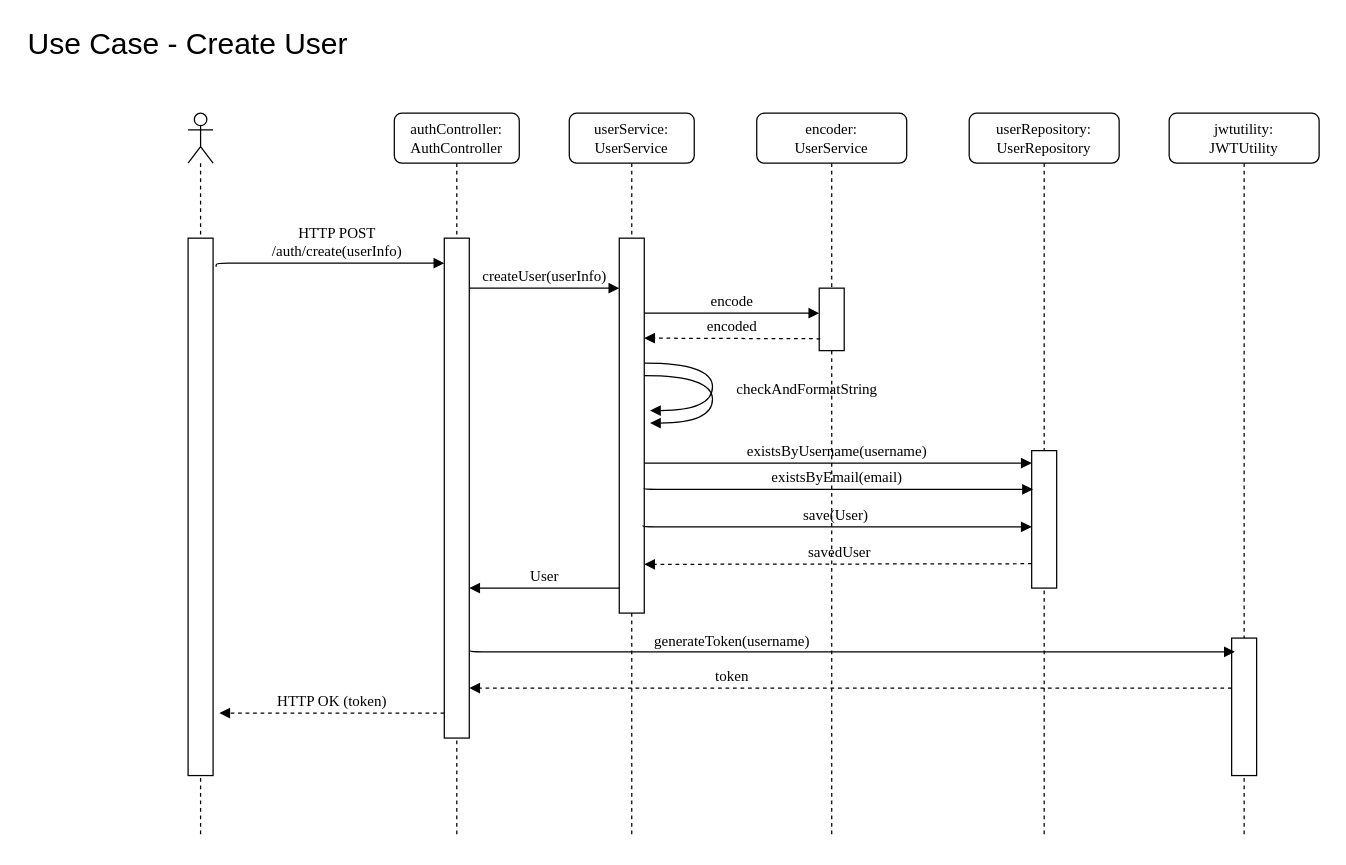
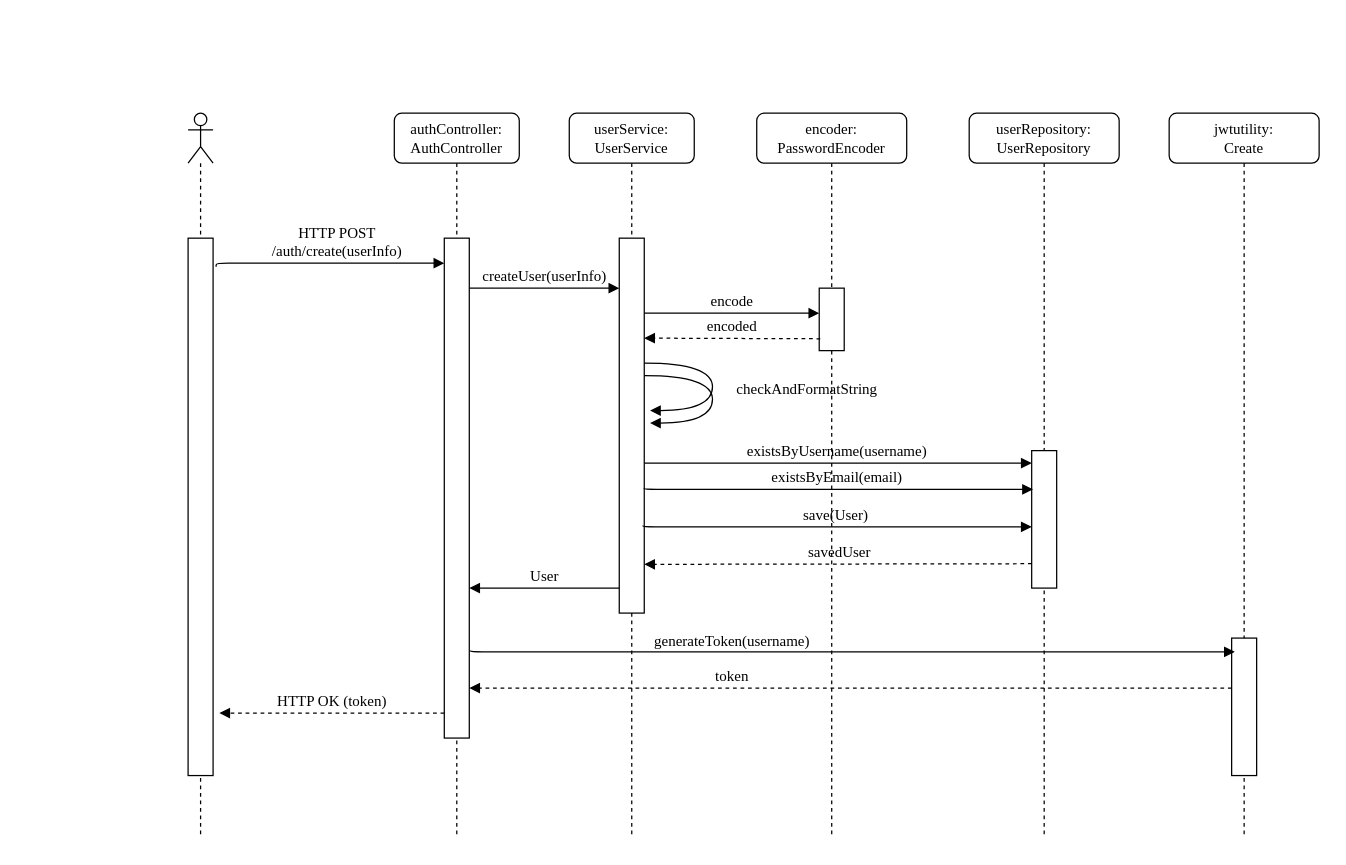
(232, 44) -> none
(832, 138) -> (832, 138)
(1244, 138) -> (1244, 138)
